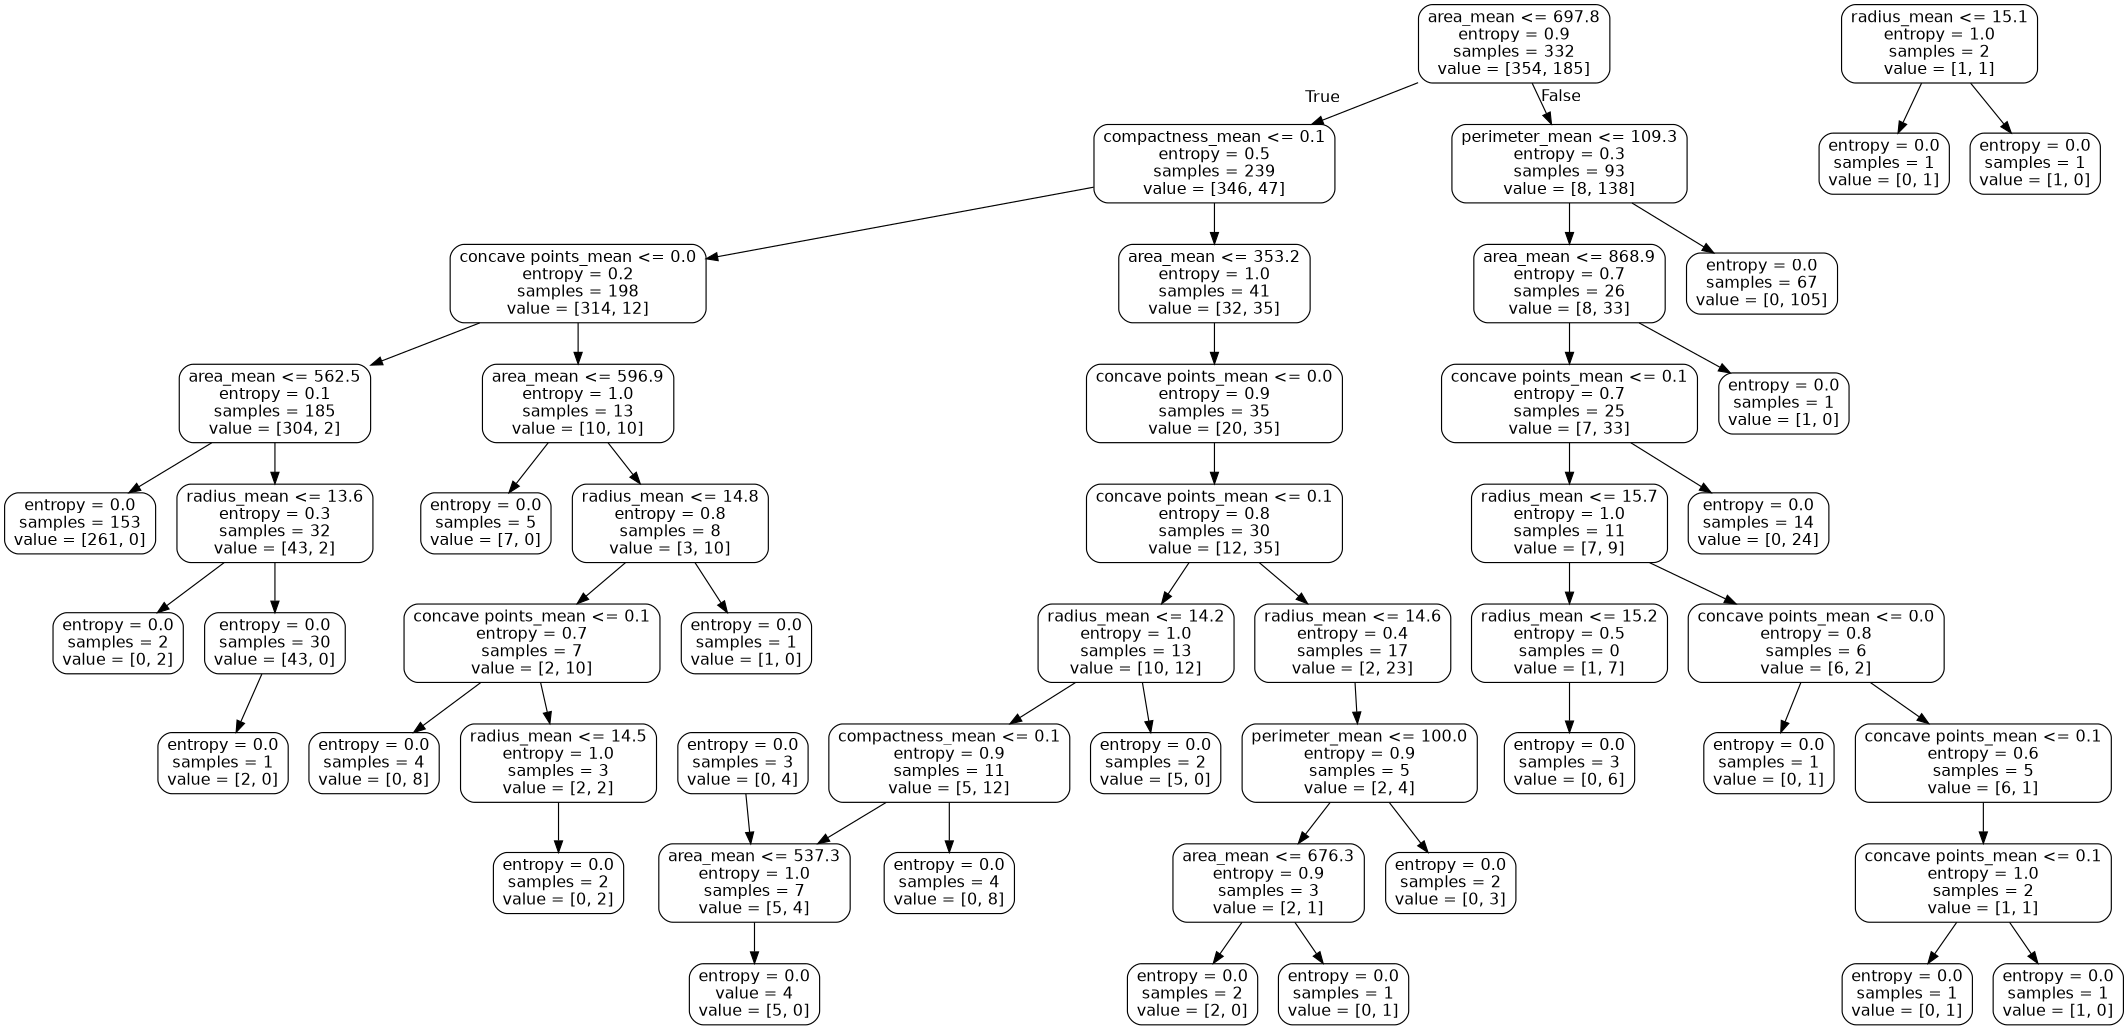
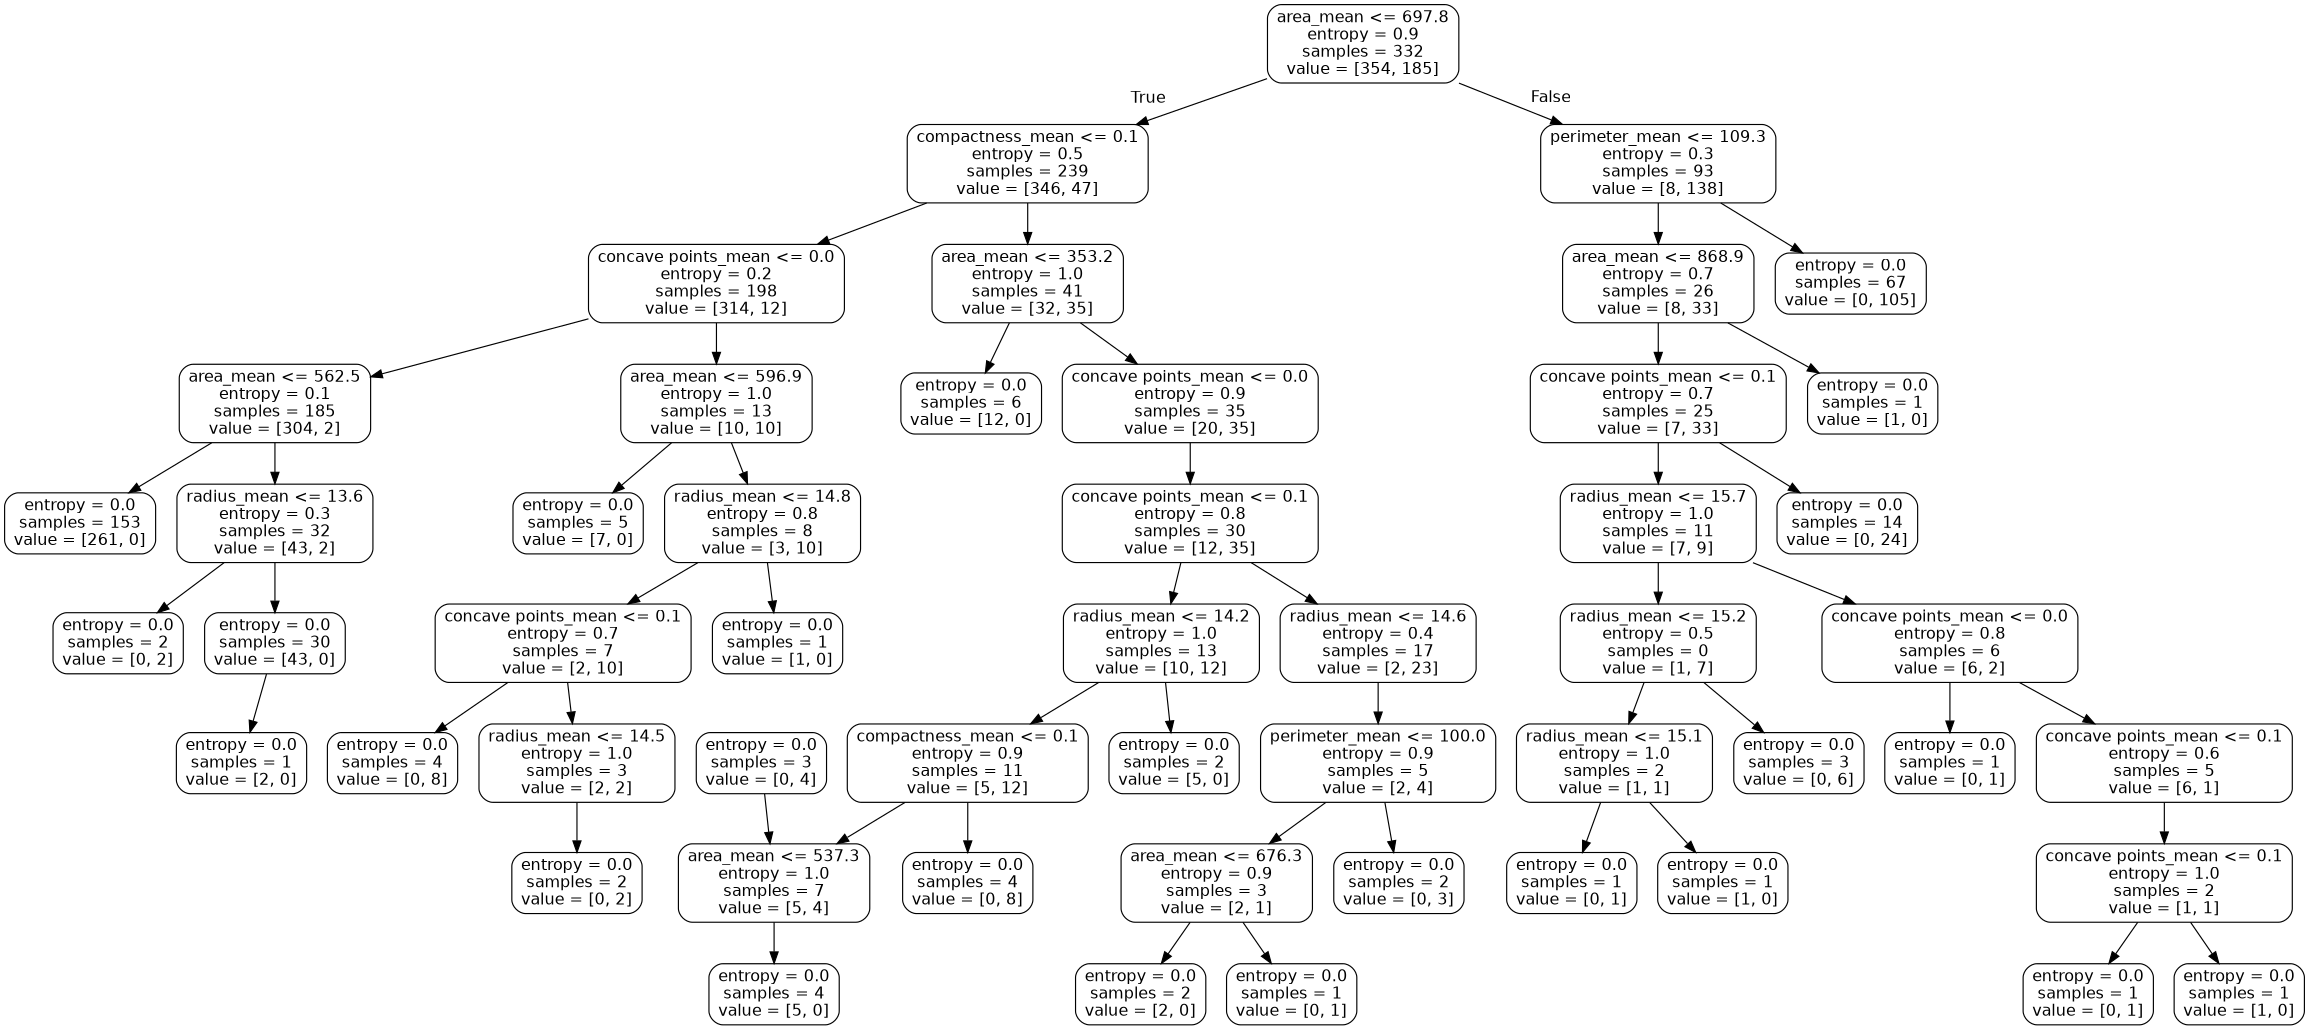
none -> (971, 403)
none -> (1638, 698)
(754, 994) -> (774, 994)
